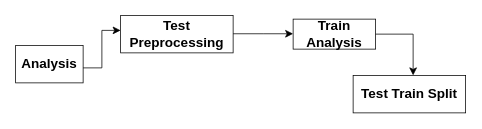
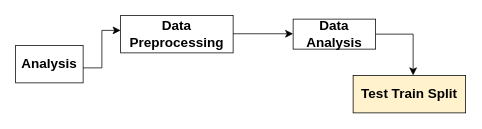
(177, 34) -> (177, 34)
(334, 34) -> (334, 34)
(409, 94) -> (409, 94)
